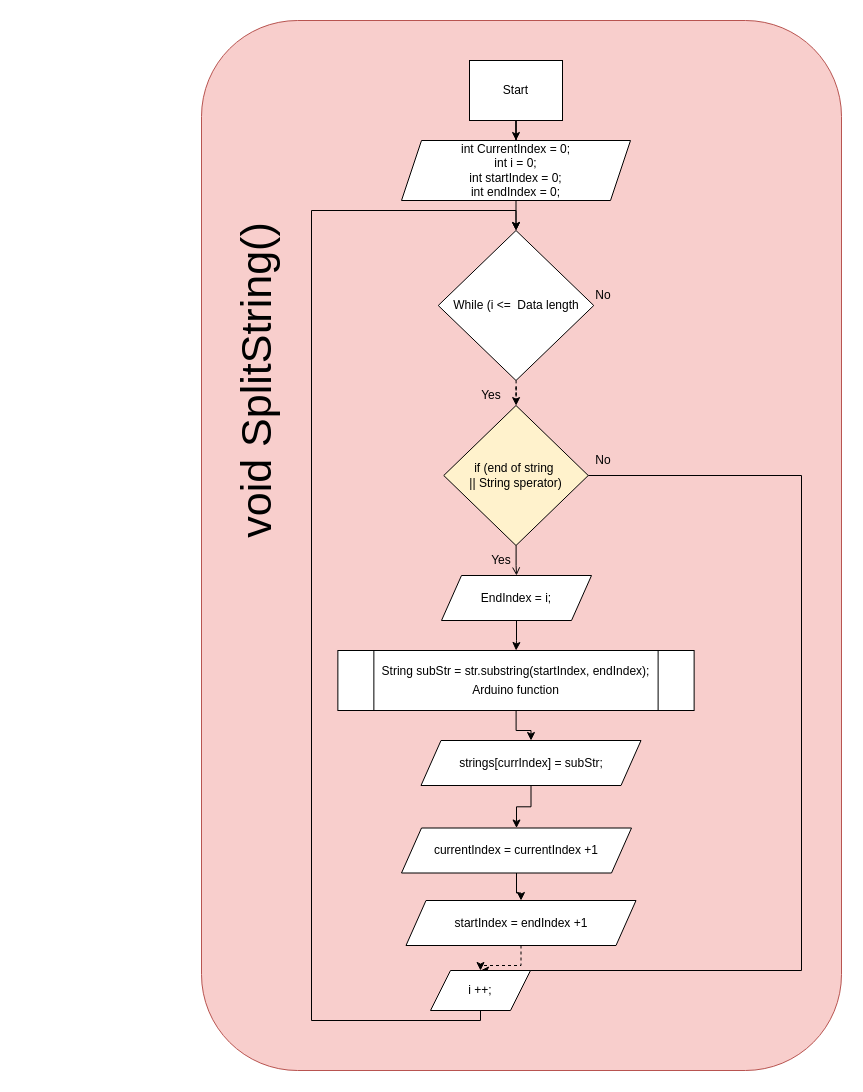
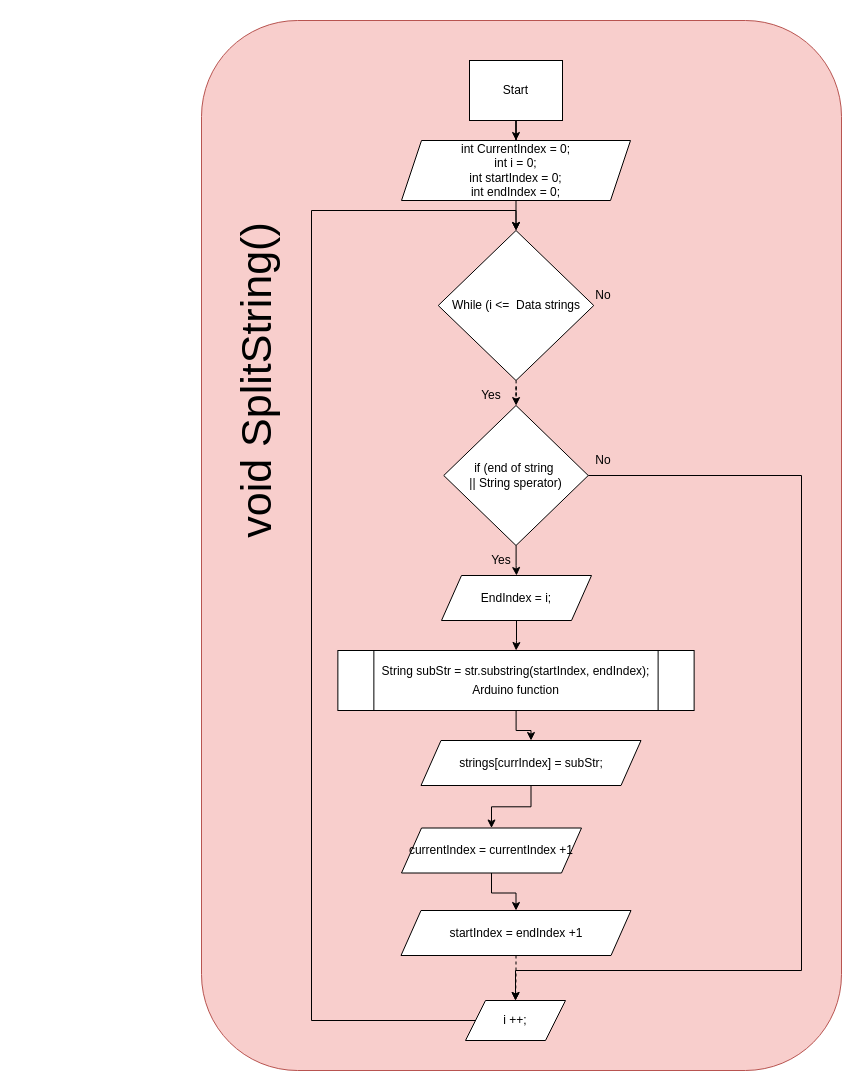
(517, 306) -> (517, 306)
(516, 476) -> (516, 476)
(516, 569) -> (516, 567)
(517, 851) -> (492, 851)
(521, 923) -> (516, 933)
(481, 991) -> (516, 1021)
